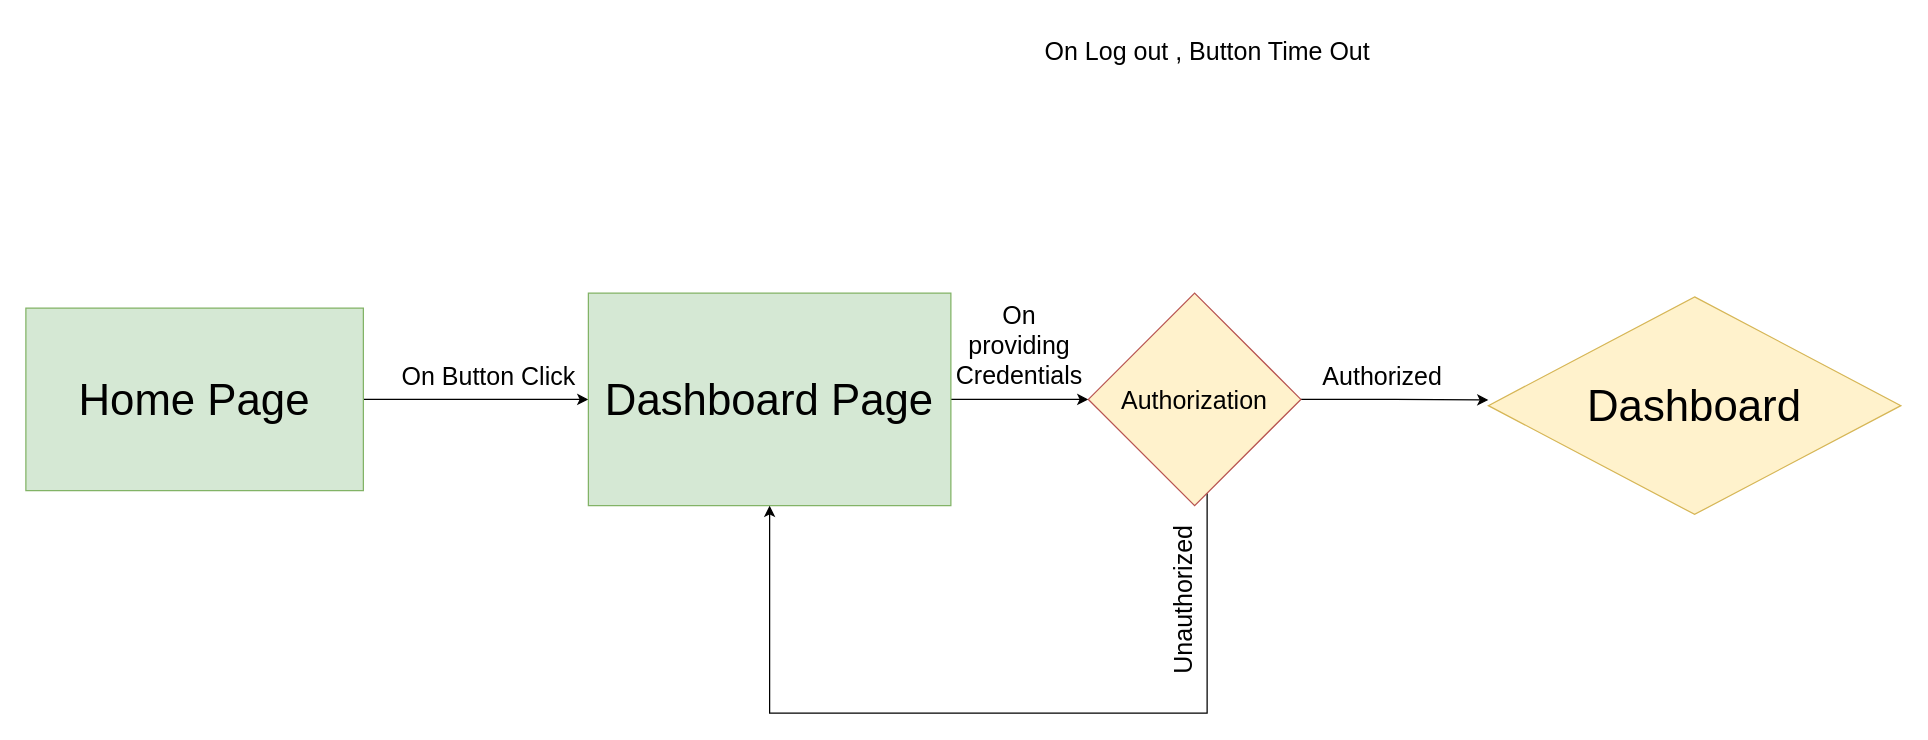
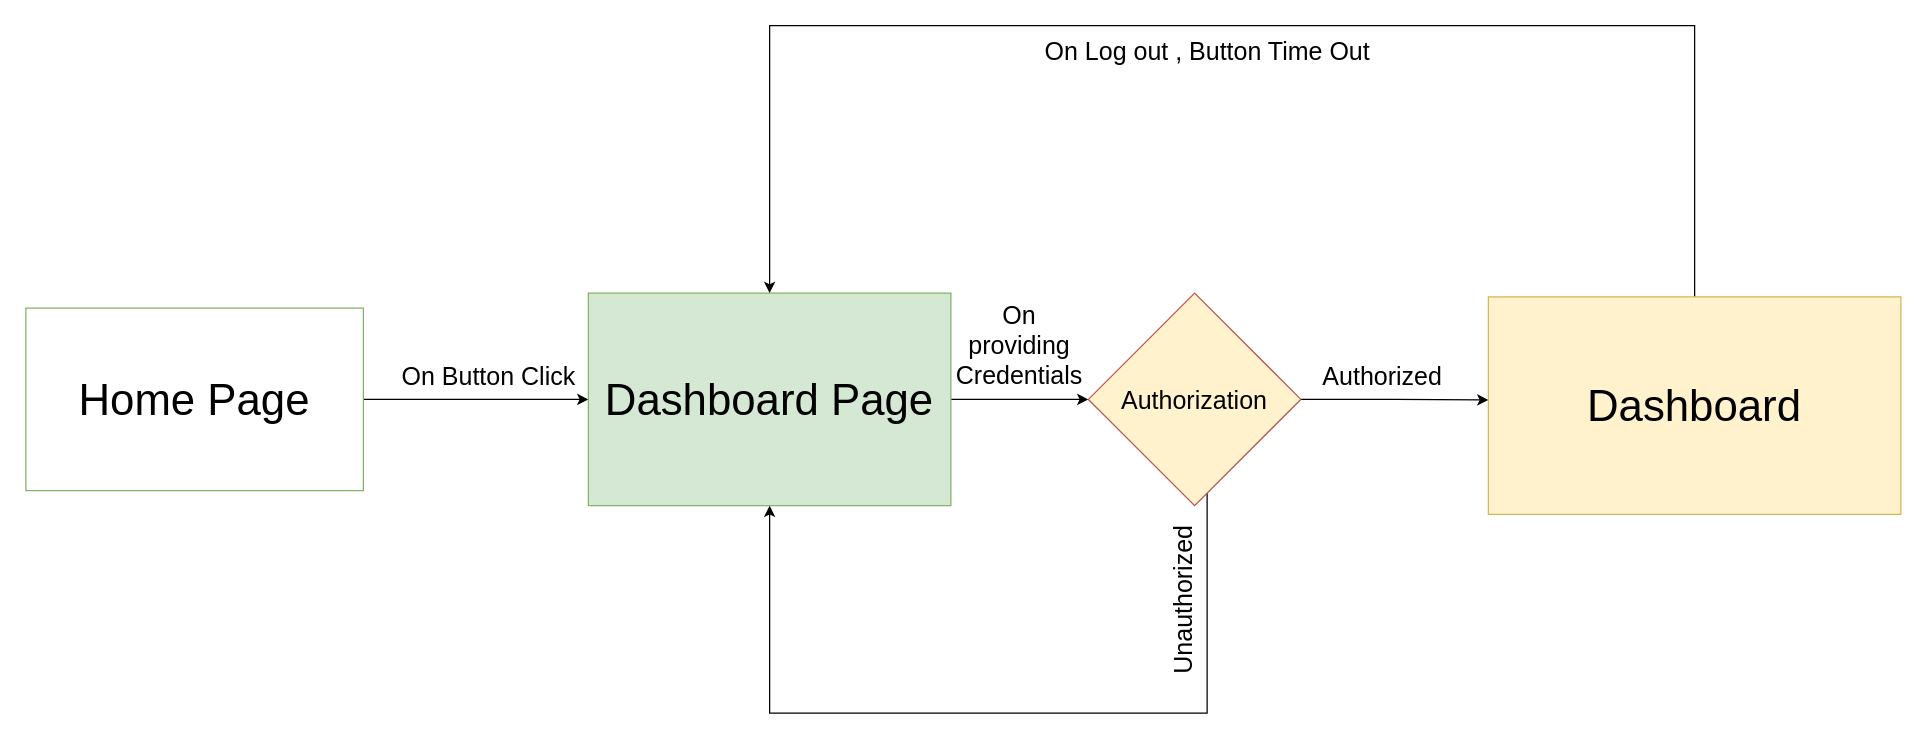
none -> (1238, 26)
(194, 399) -> (194, 399)
(1694, 406) -> (1694, 406)
